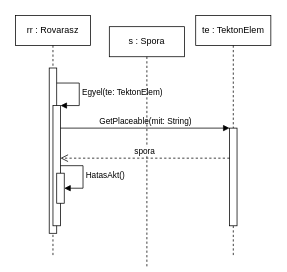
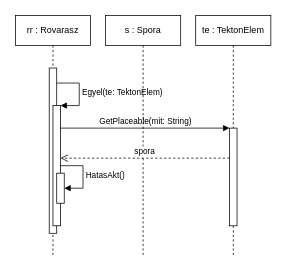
(147, 147) -> (143, 135)
